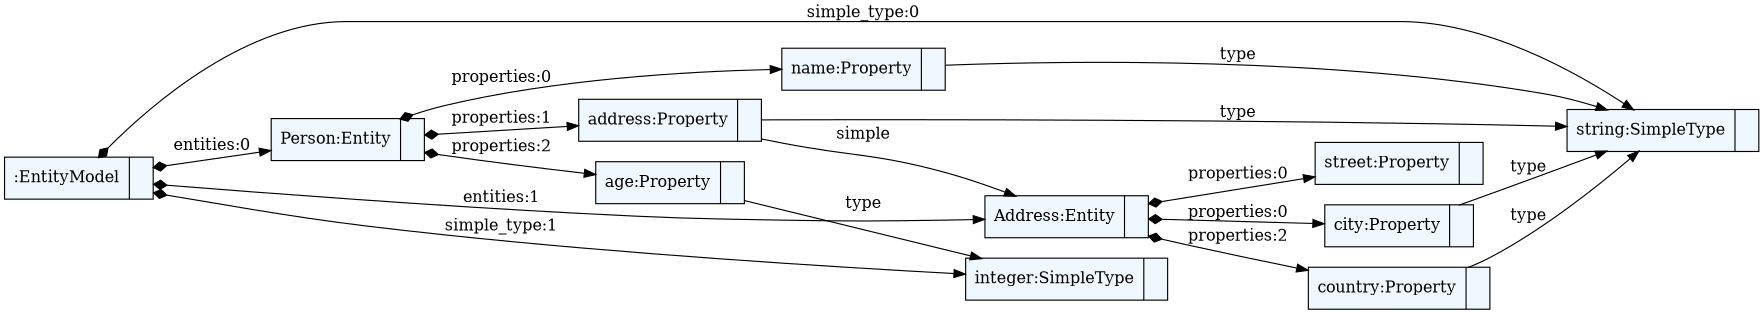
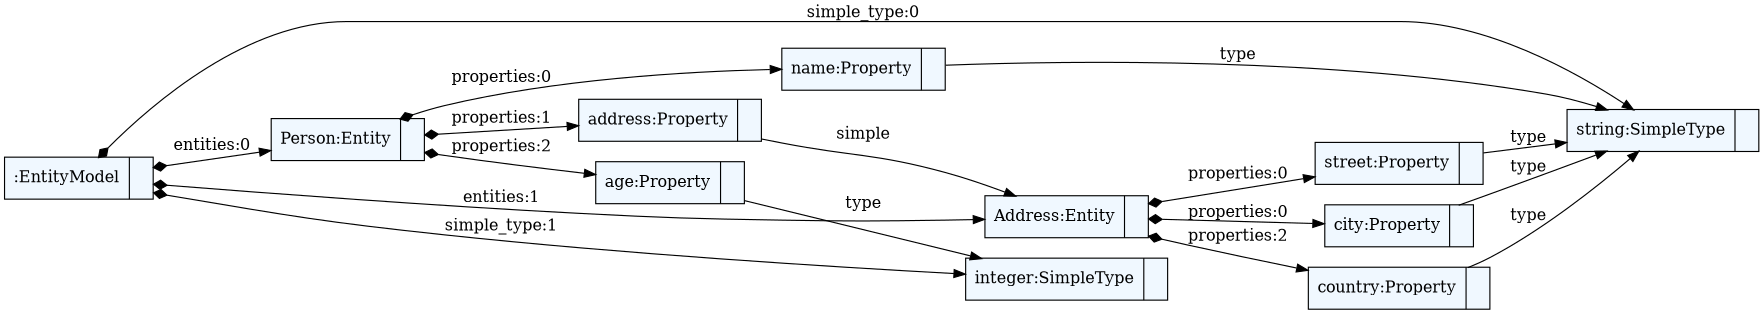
(1159, 121) -> (1519, 148)
